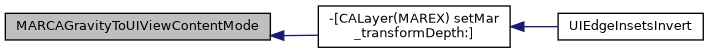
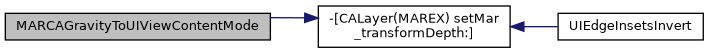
(301, 35) -> (287, 18)
